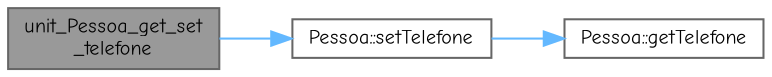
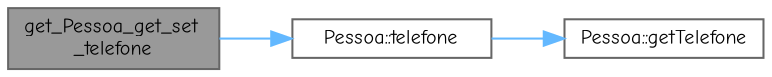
(114, 39) -> (114, 39)
(392, 39) -> (392, 39)
